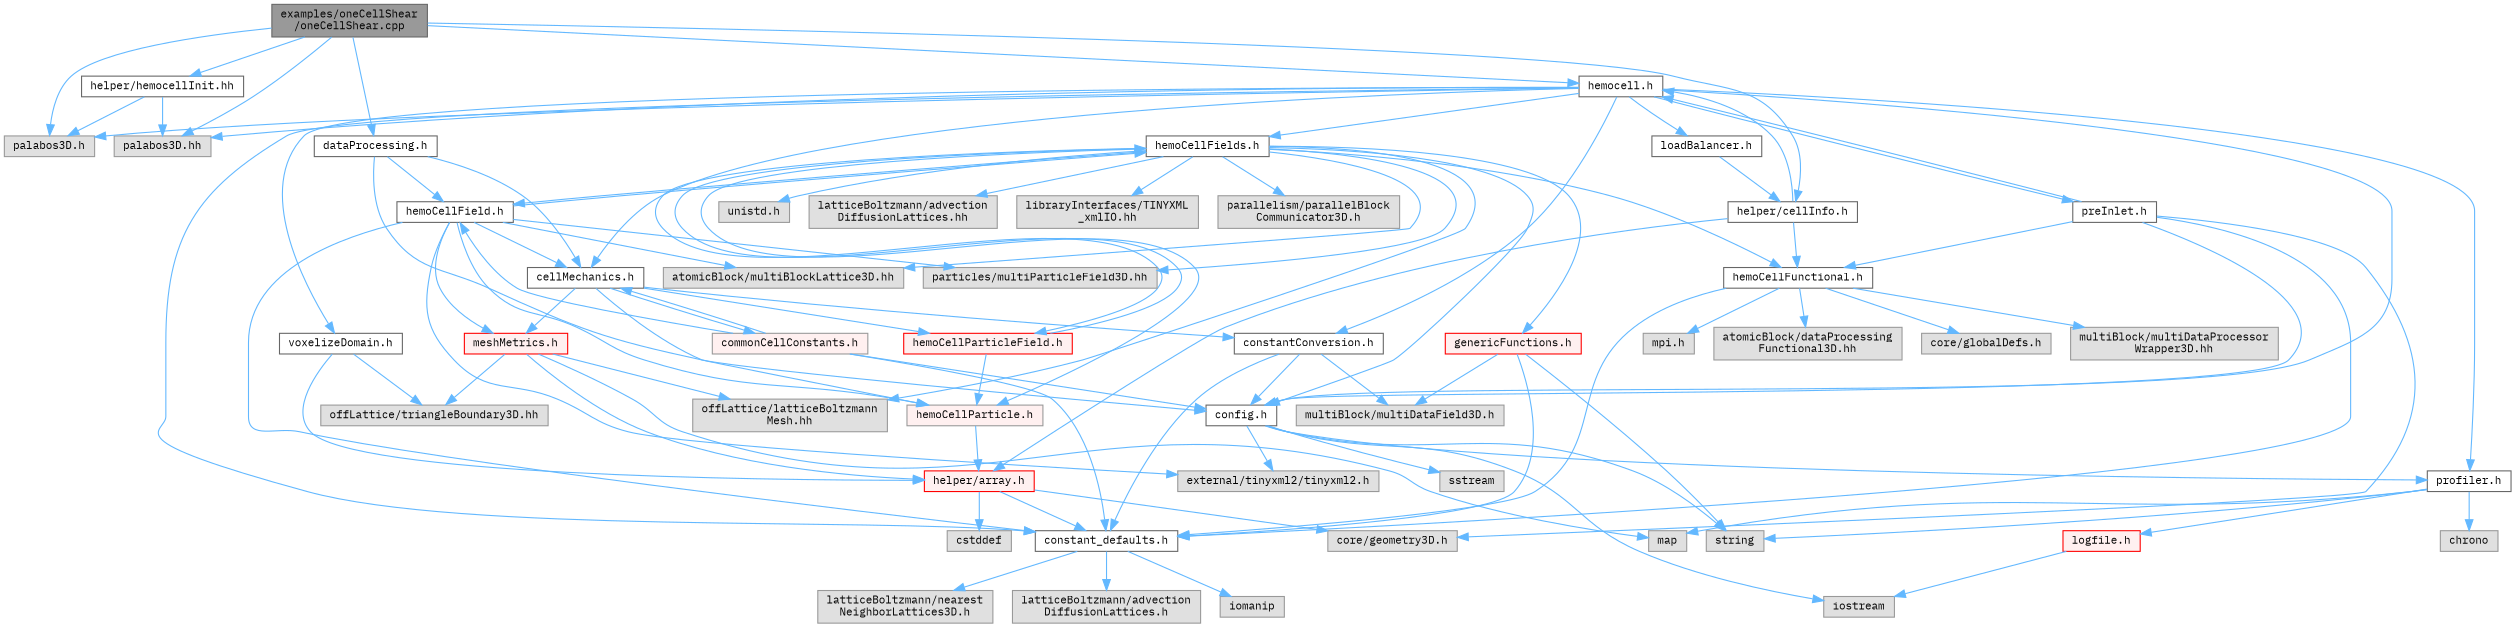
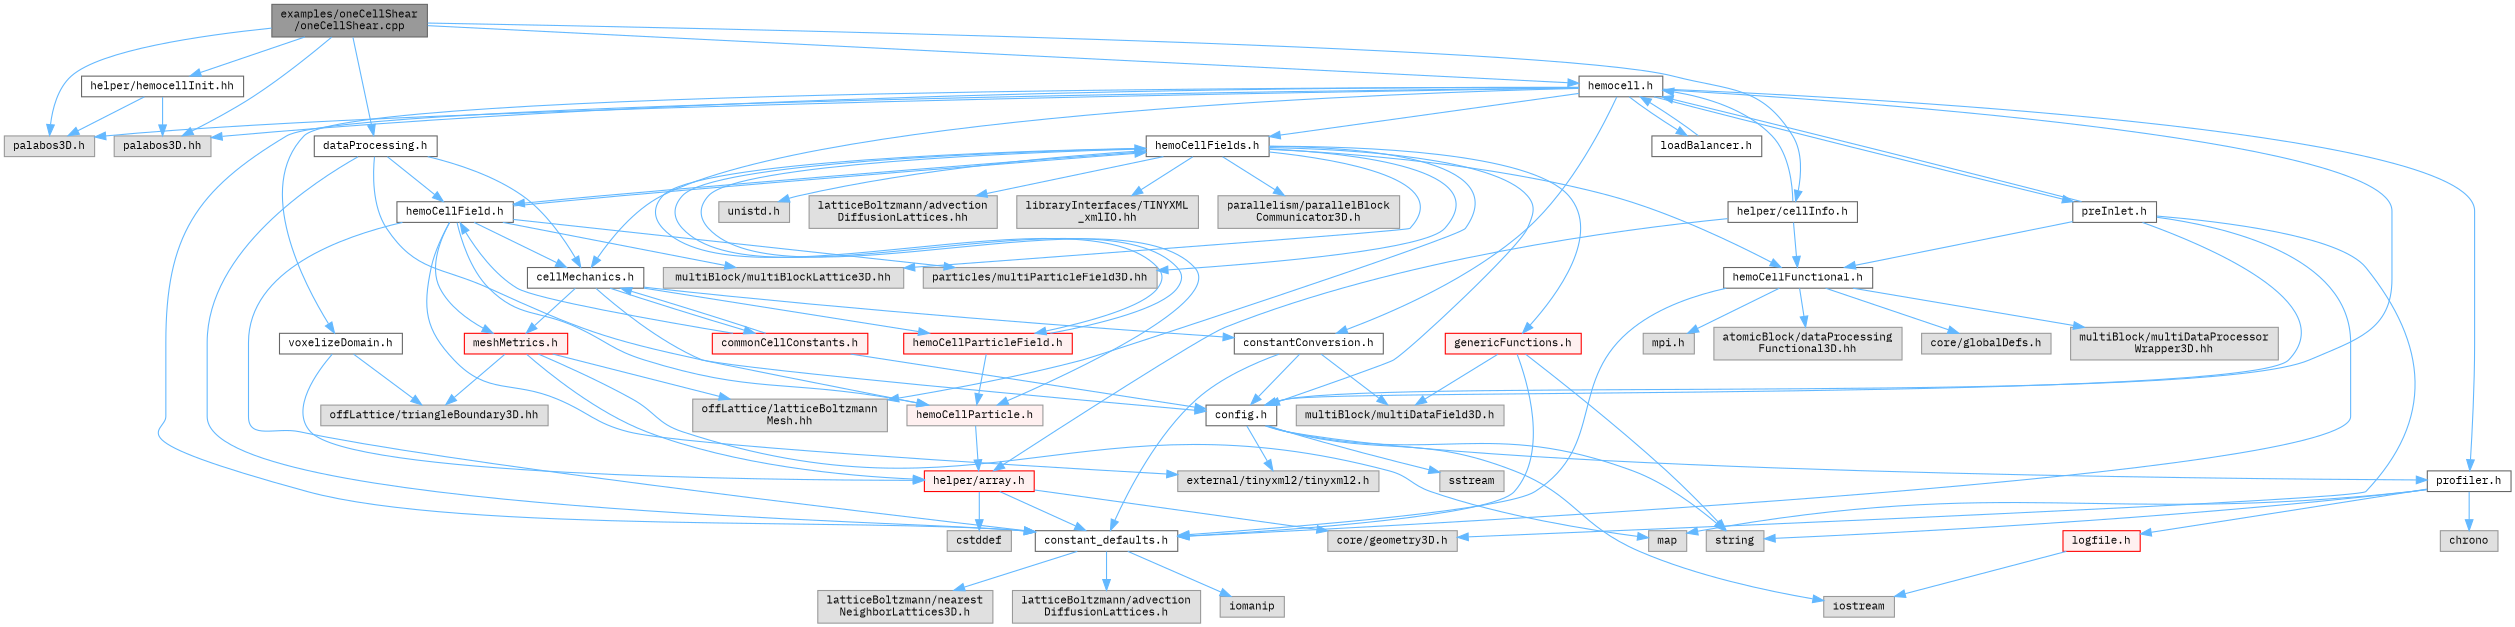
(1745, 176) -> (1674, 119)
(784, 278) -> (784, 278)
(790, 344) -> (790, 344)
(1018, 387) -> (445, 493)
